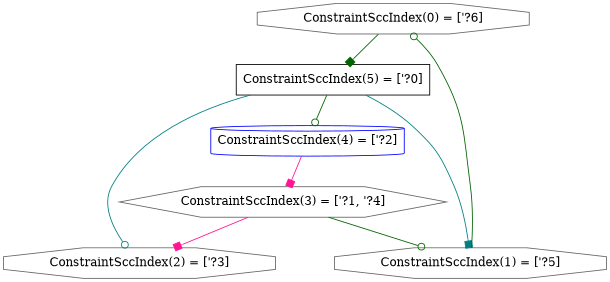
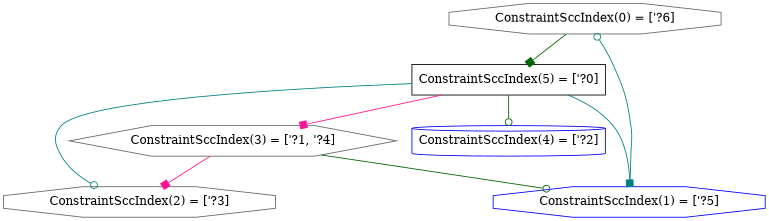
(464, 137) -> (628, 110)
(297, 167) -> (375, 109)
(470, 263) -> (629, 202)
